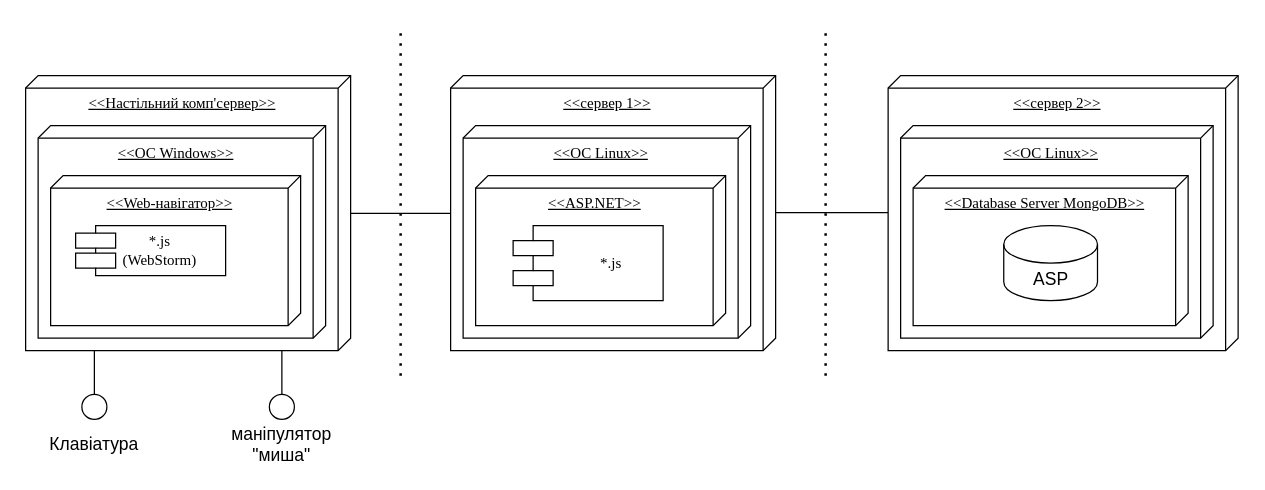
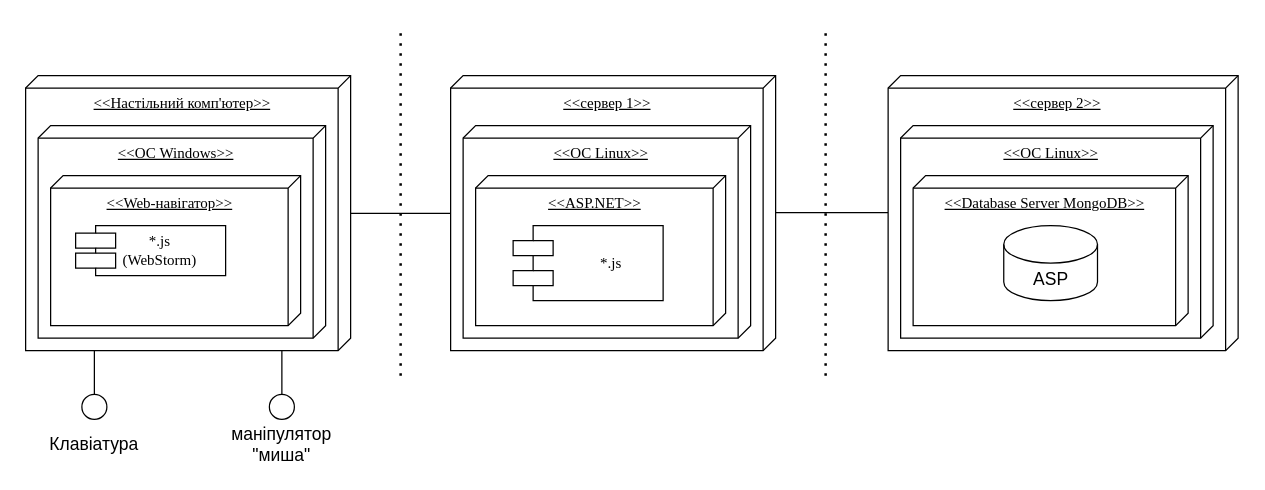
(183, 103) -> (183, 103)
